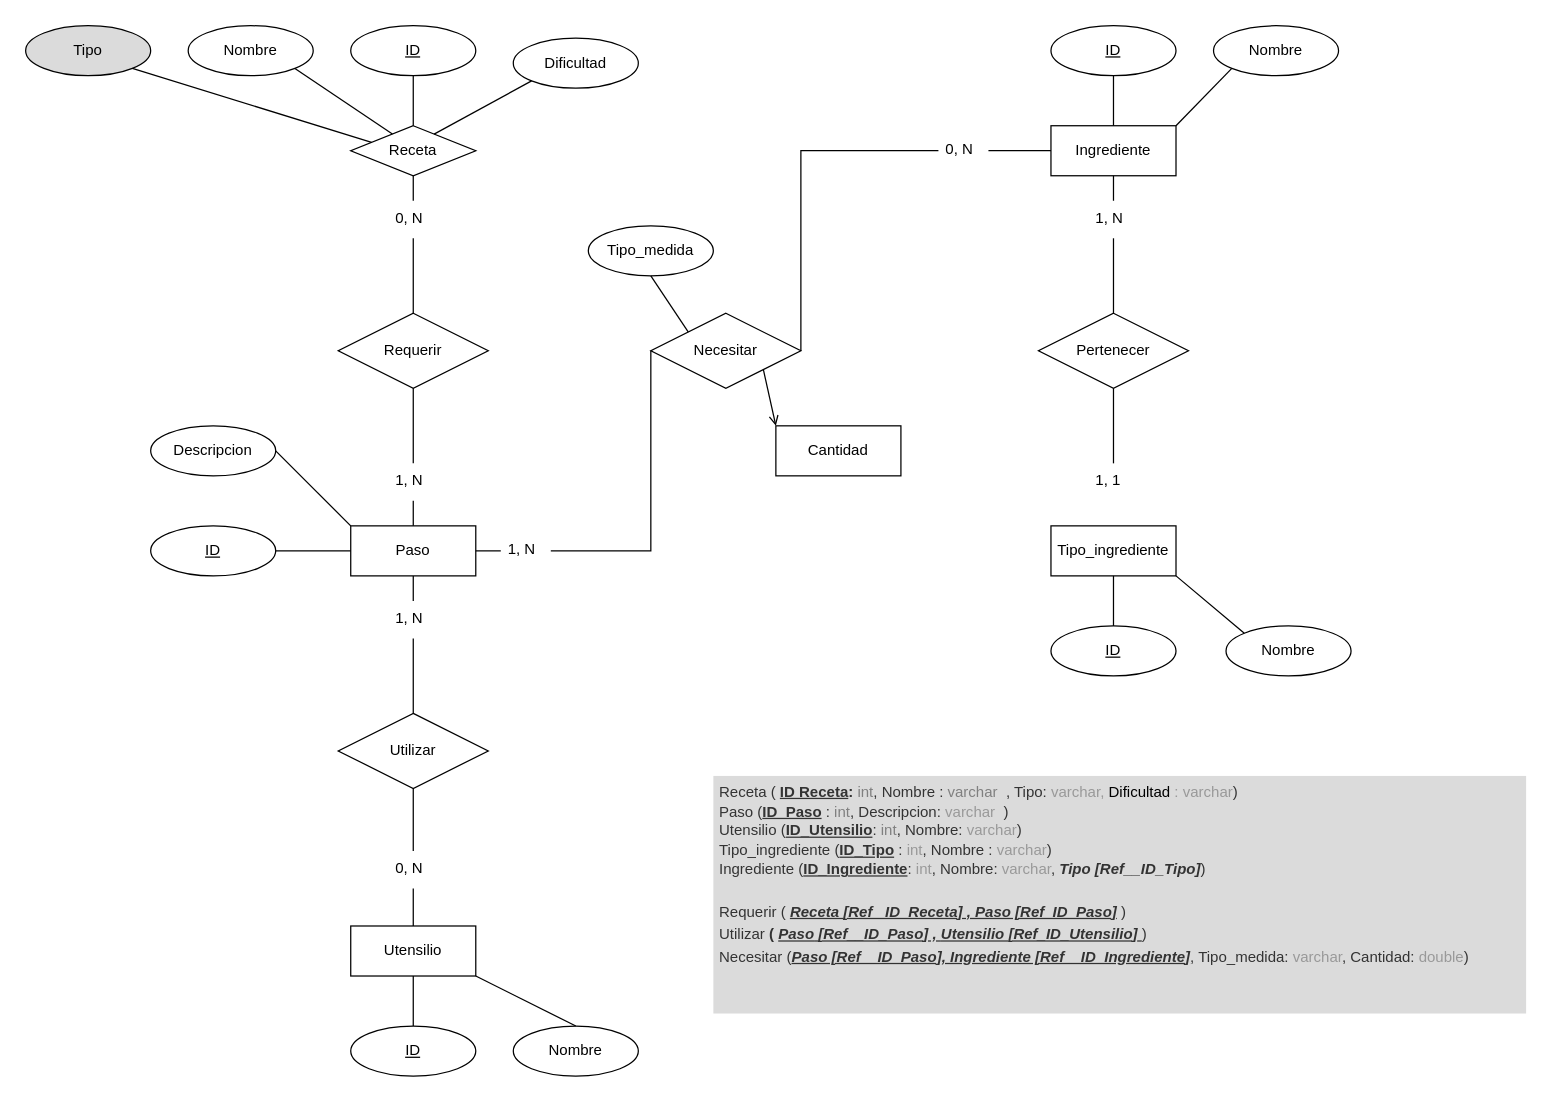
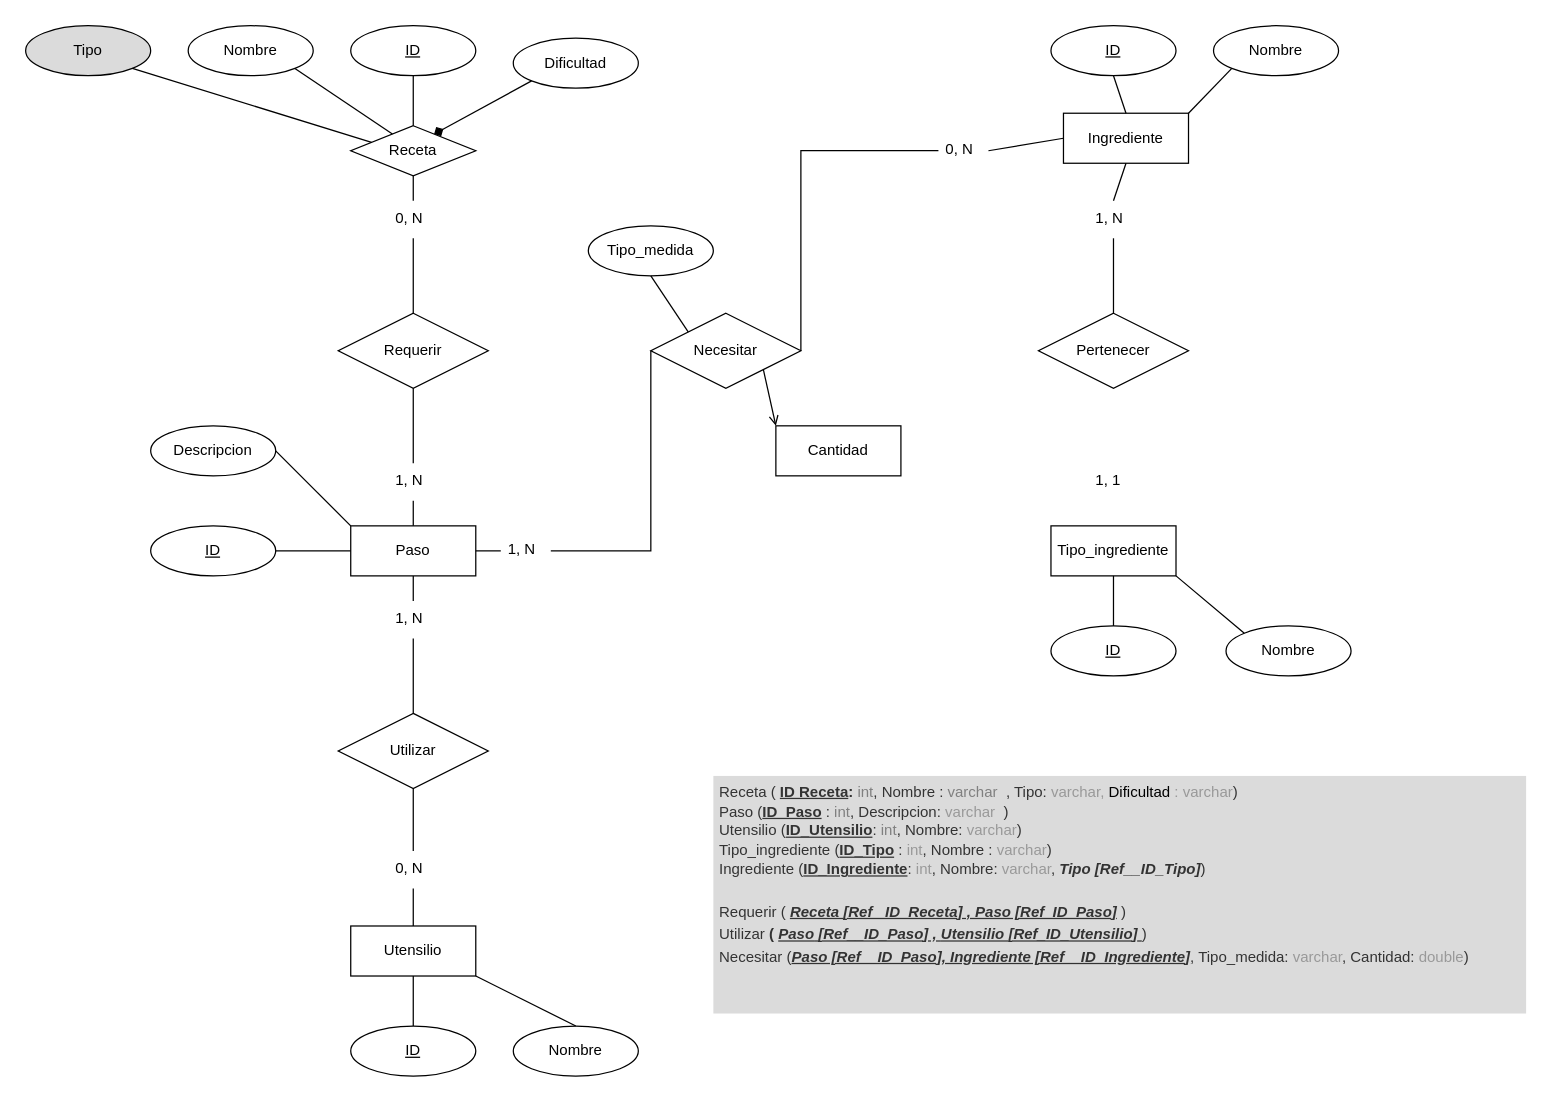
(439, 131) -> (443, 129)
(1113, 151) -> (1126, 138)
(1113, 425) -> none
